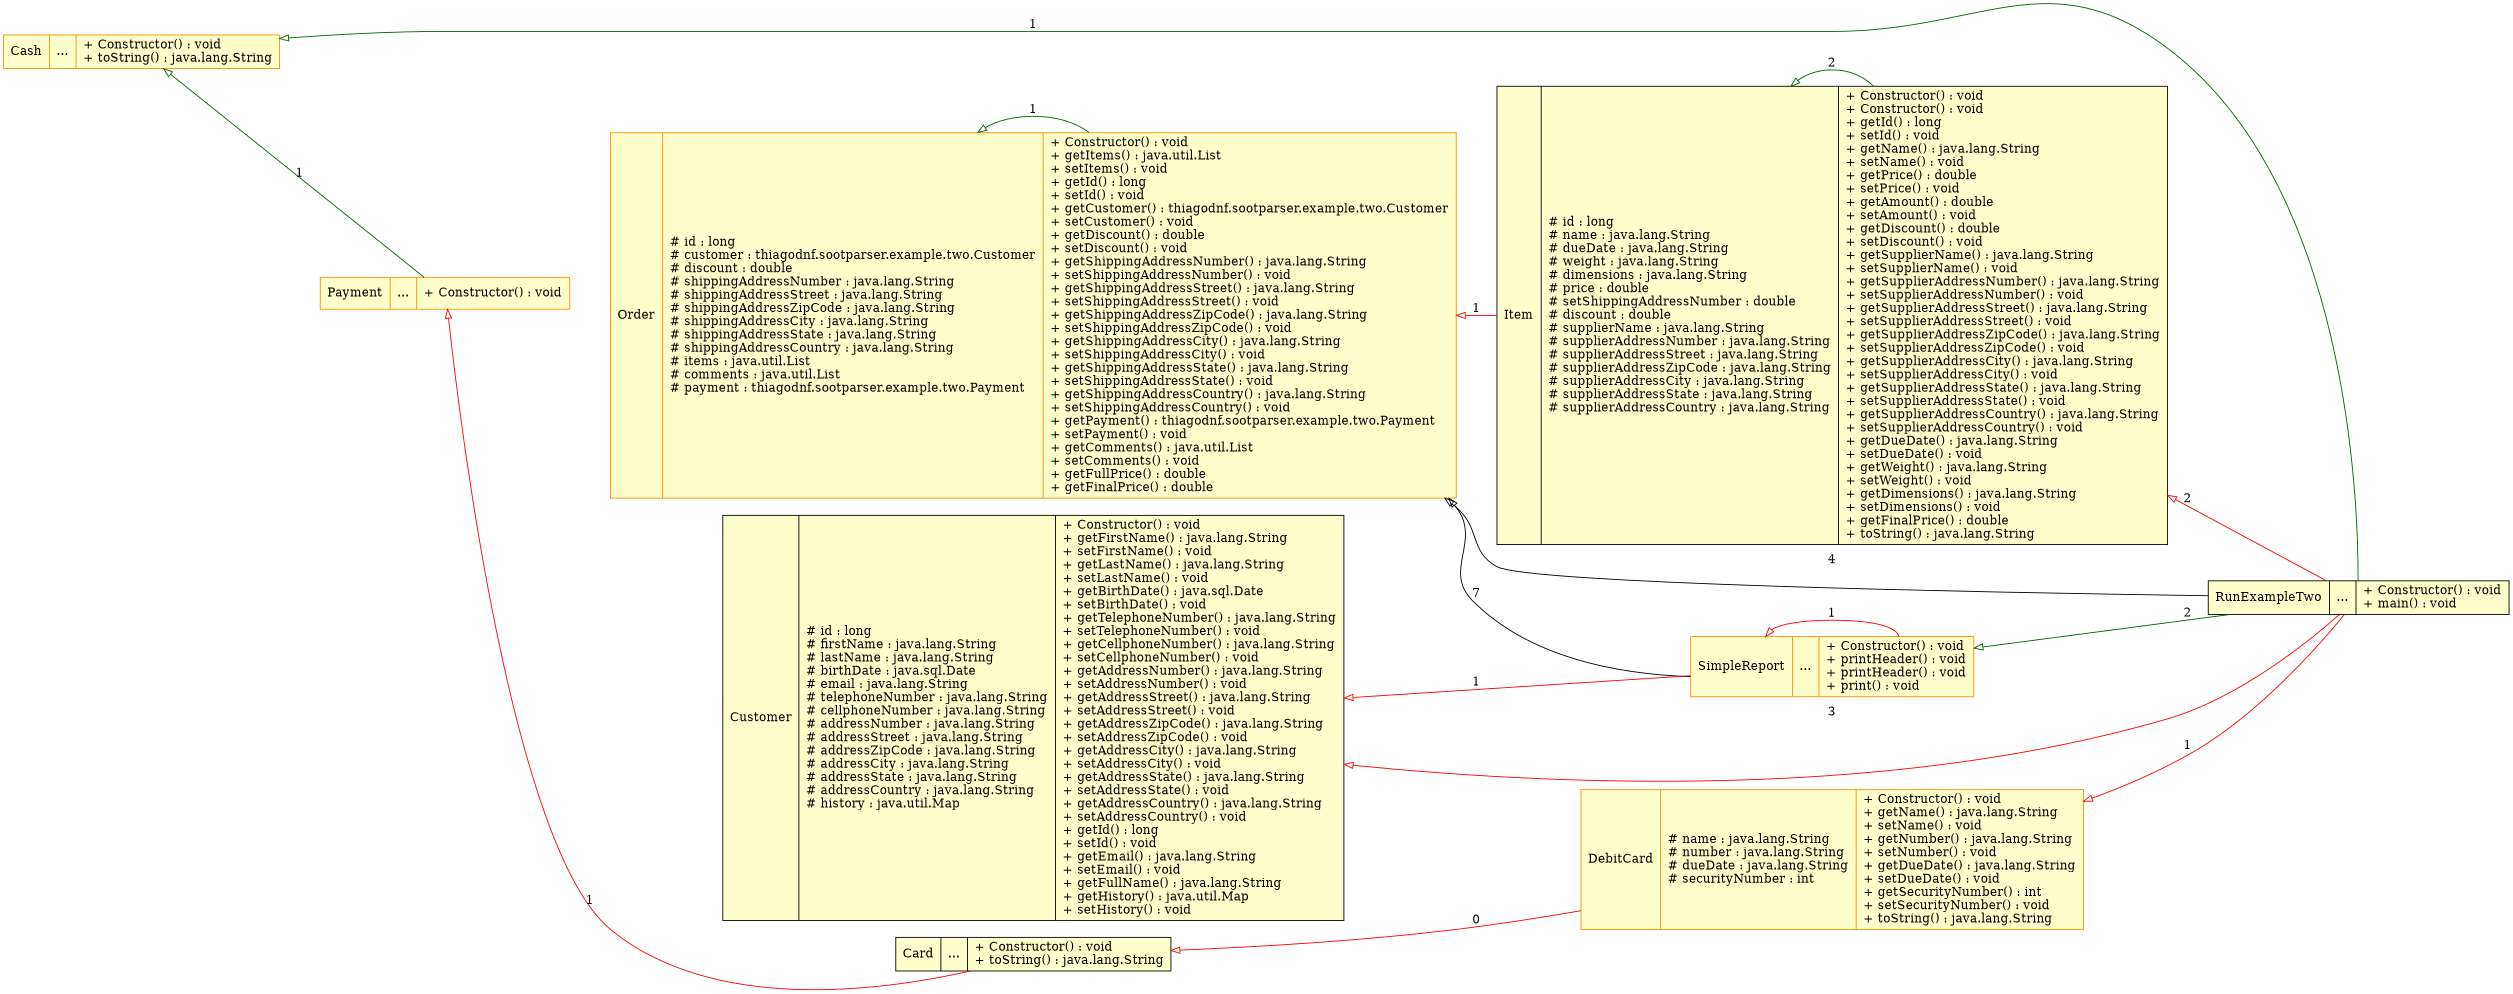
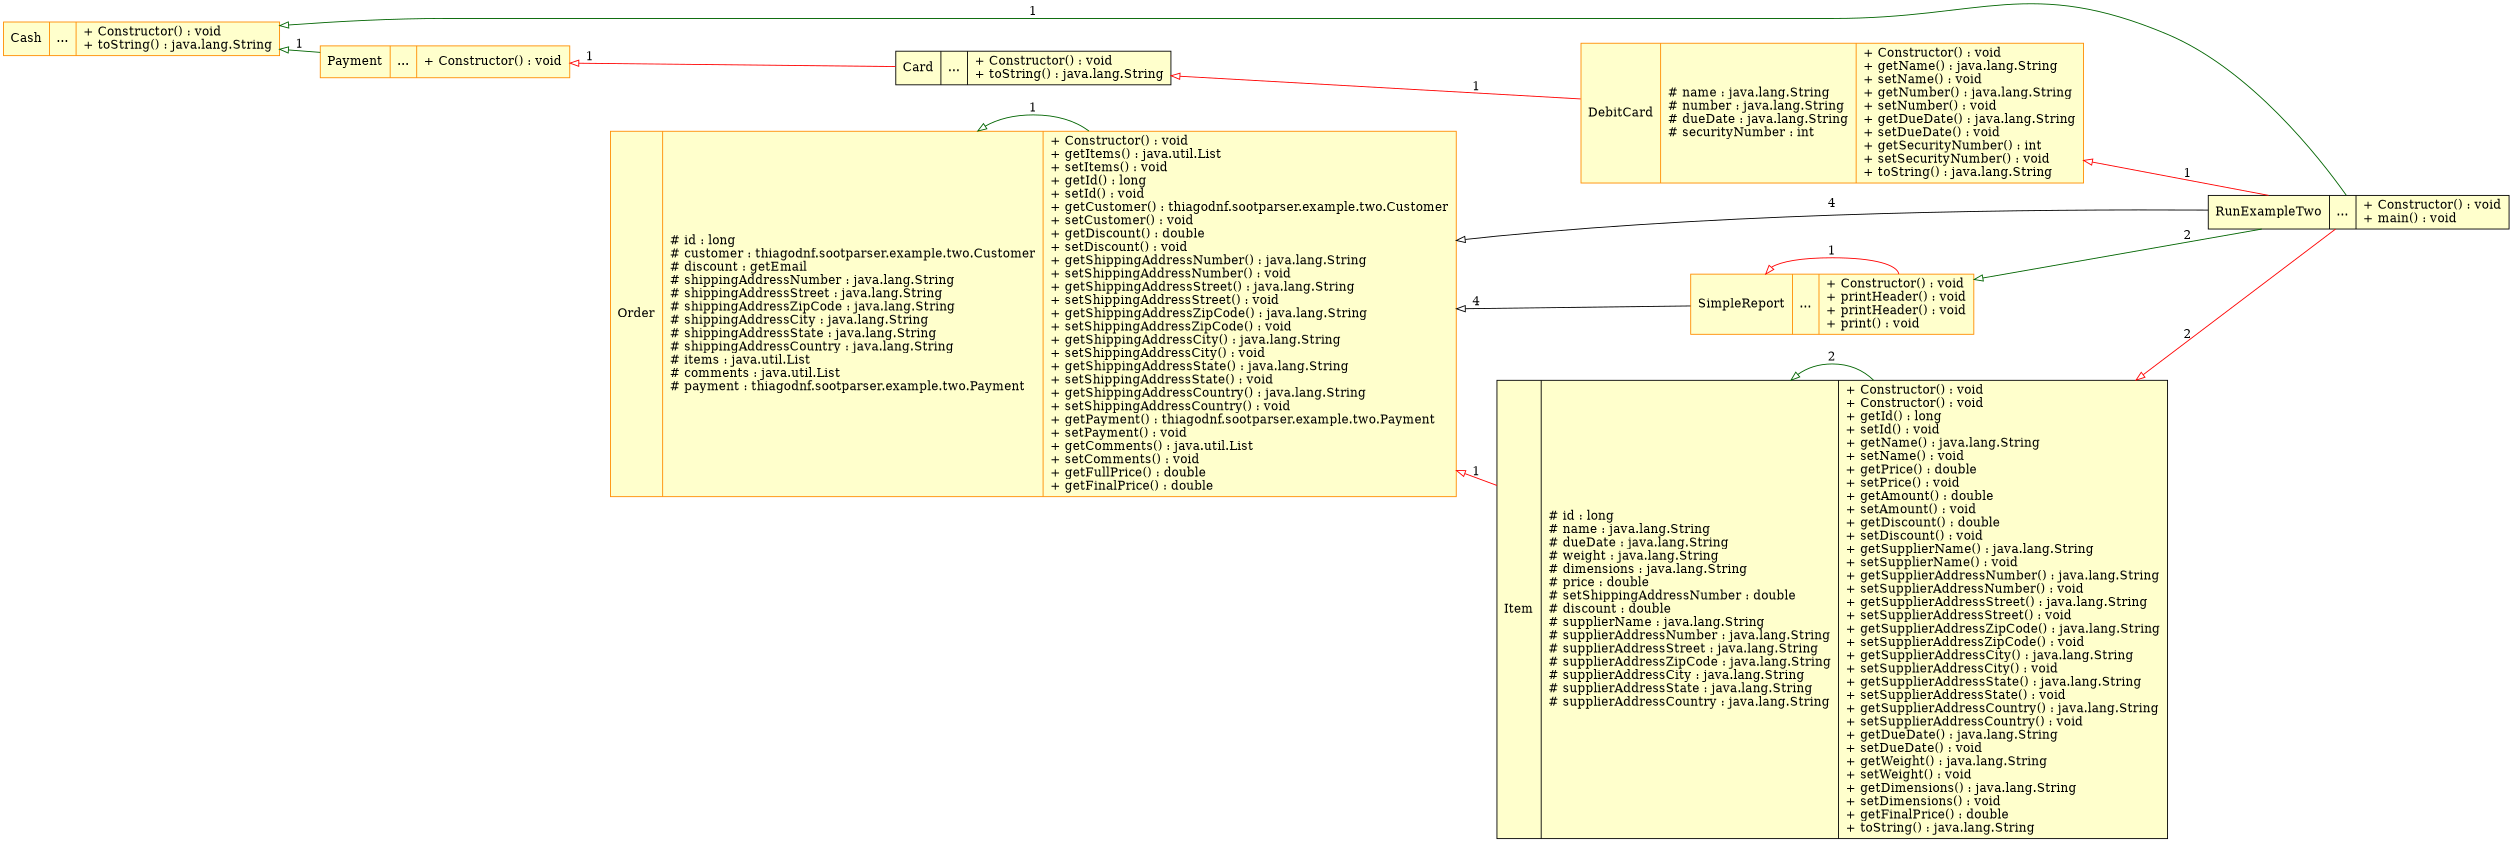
(731, 269) -> (739, 267)
(1477, 594) -> (1477, 302)
(1033, 718) -> none
(1477, 920) -> (1477, 87)
